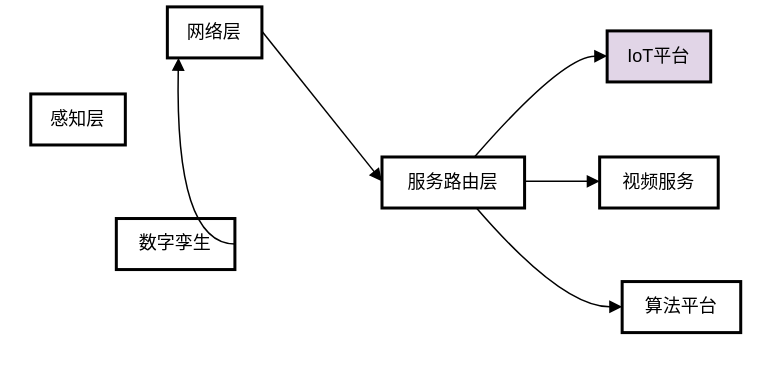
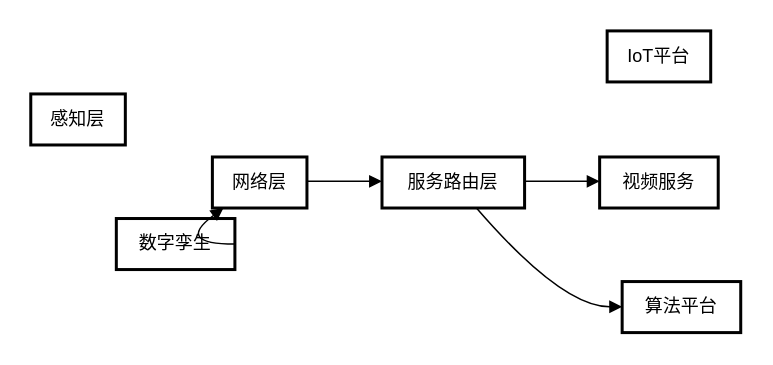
(215, 32) -> (260, 182)
(659, 56) -> (659, 56)
(528, 100) -> none
